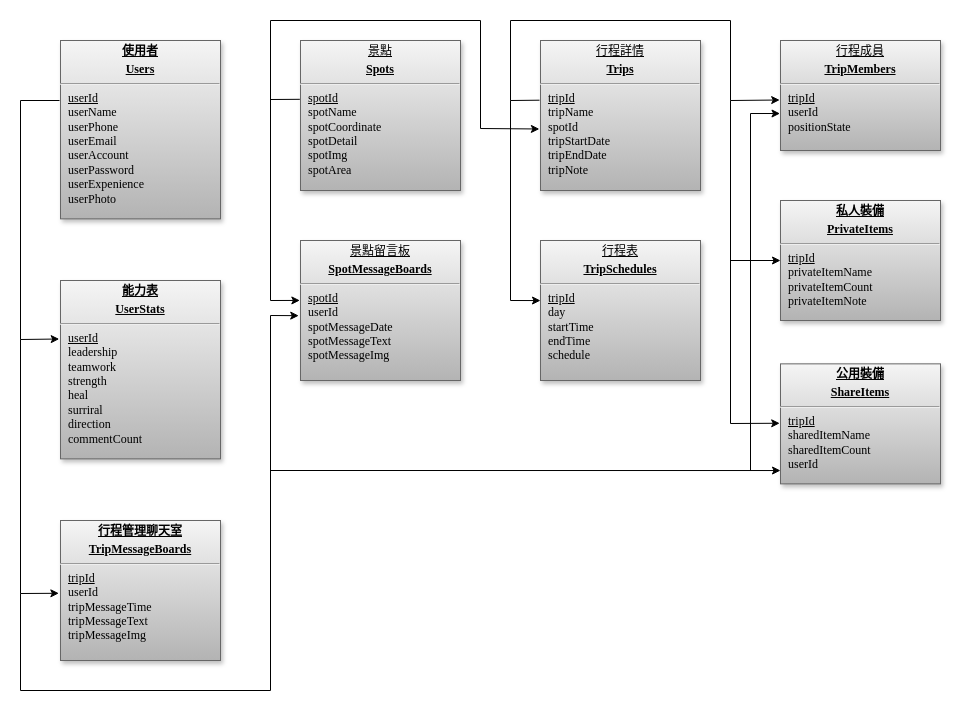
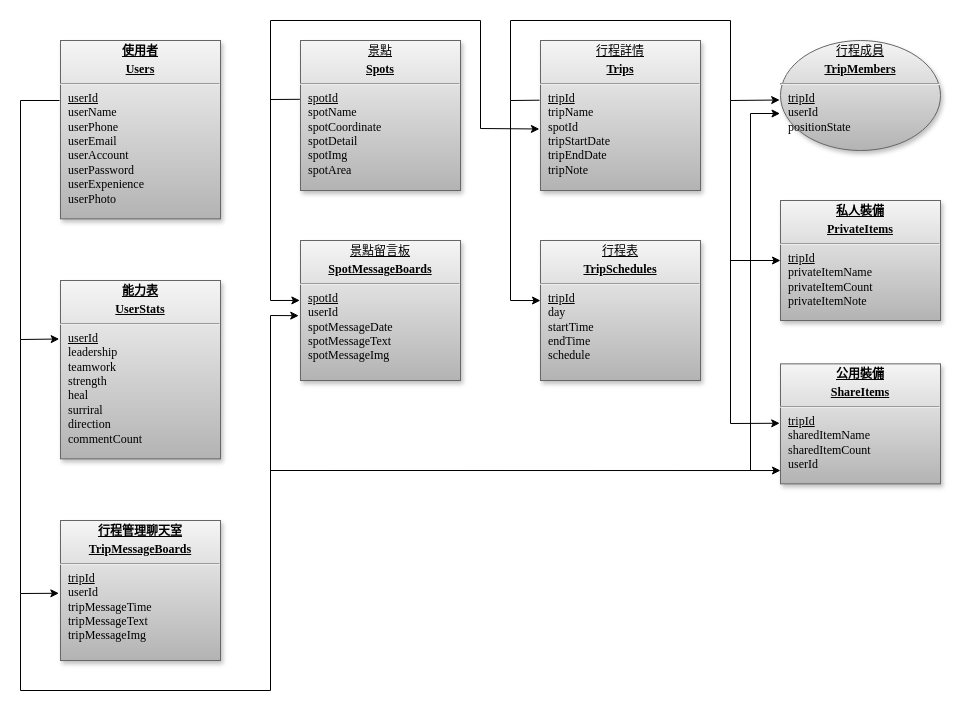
(861, 96) -> (861, 96)
